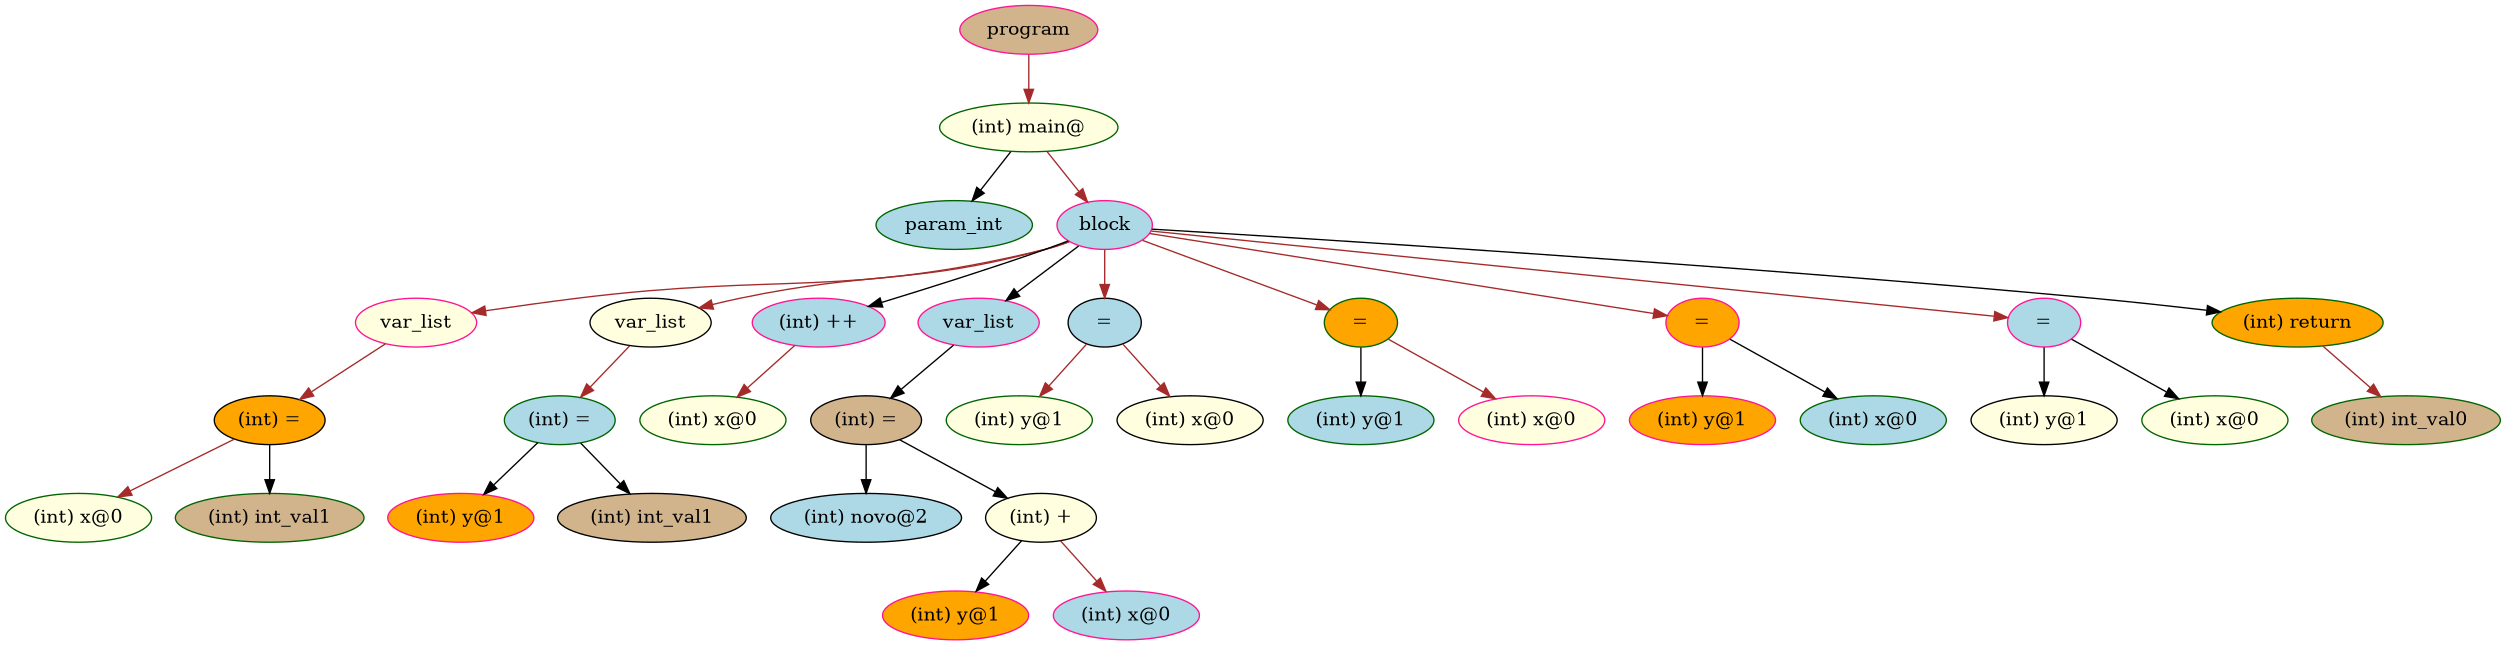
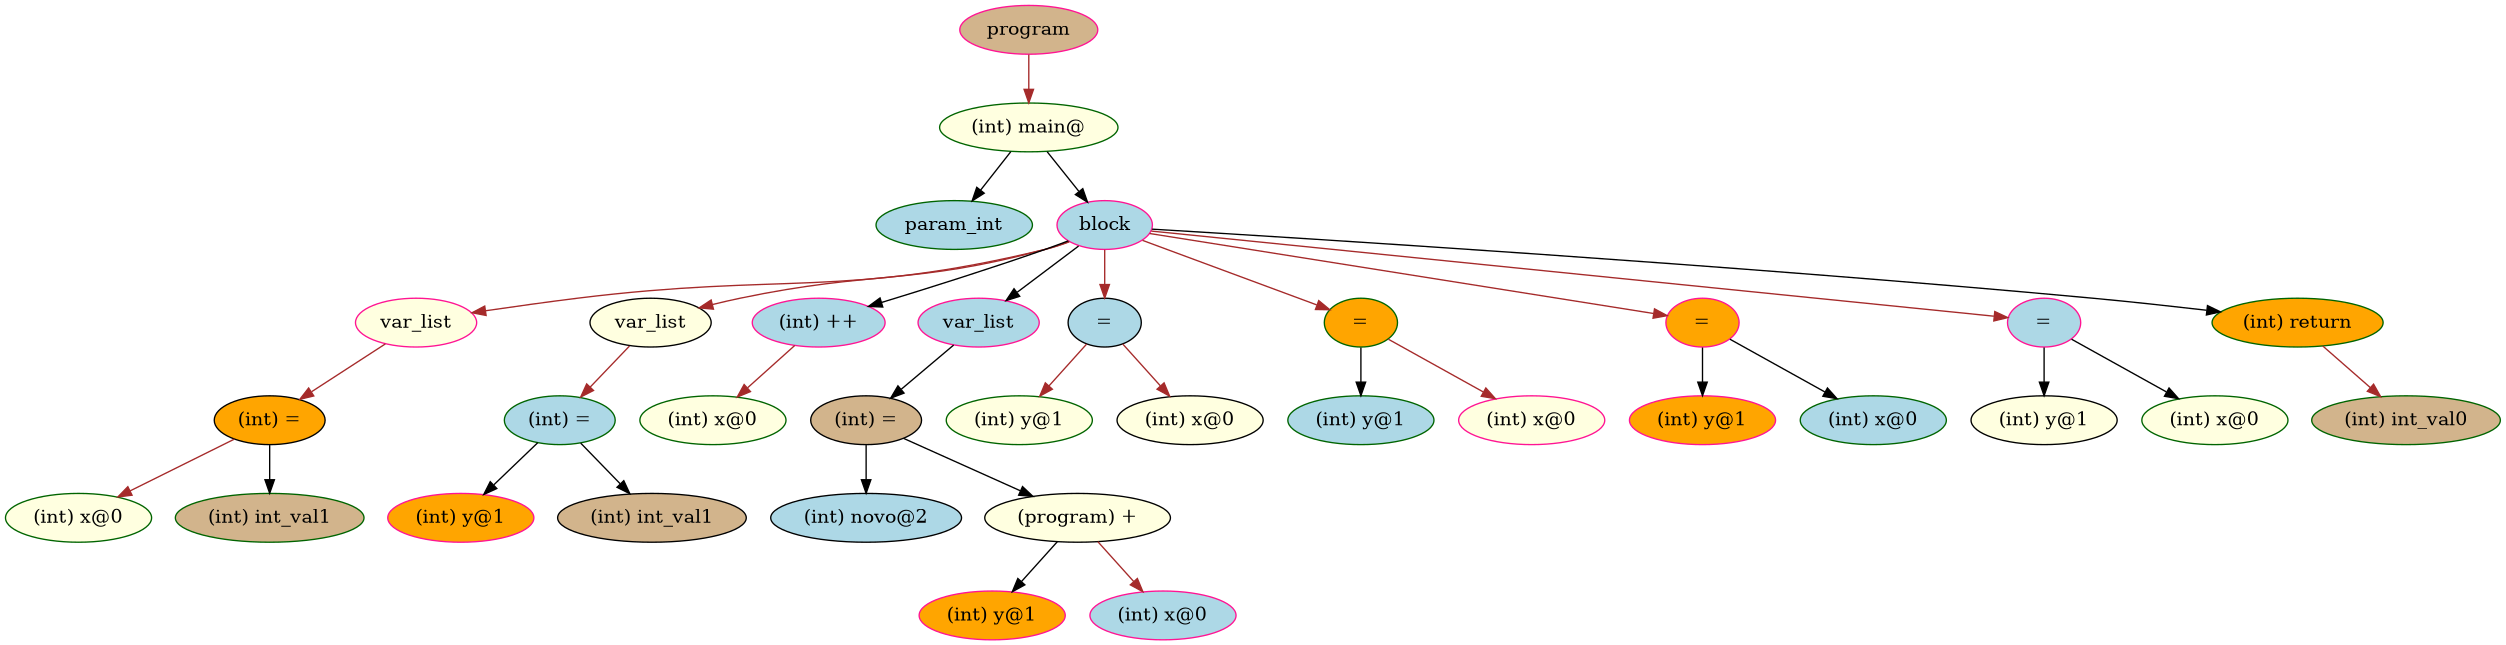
(1063, 172) -> (1063, 172)
(1041, 518) -> (1078, 518)
